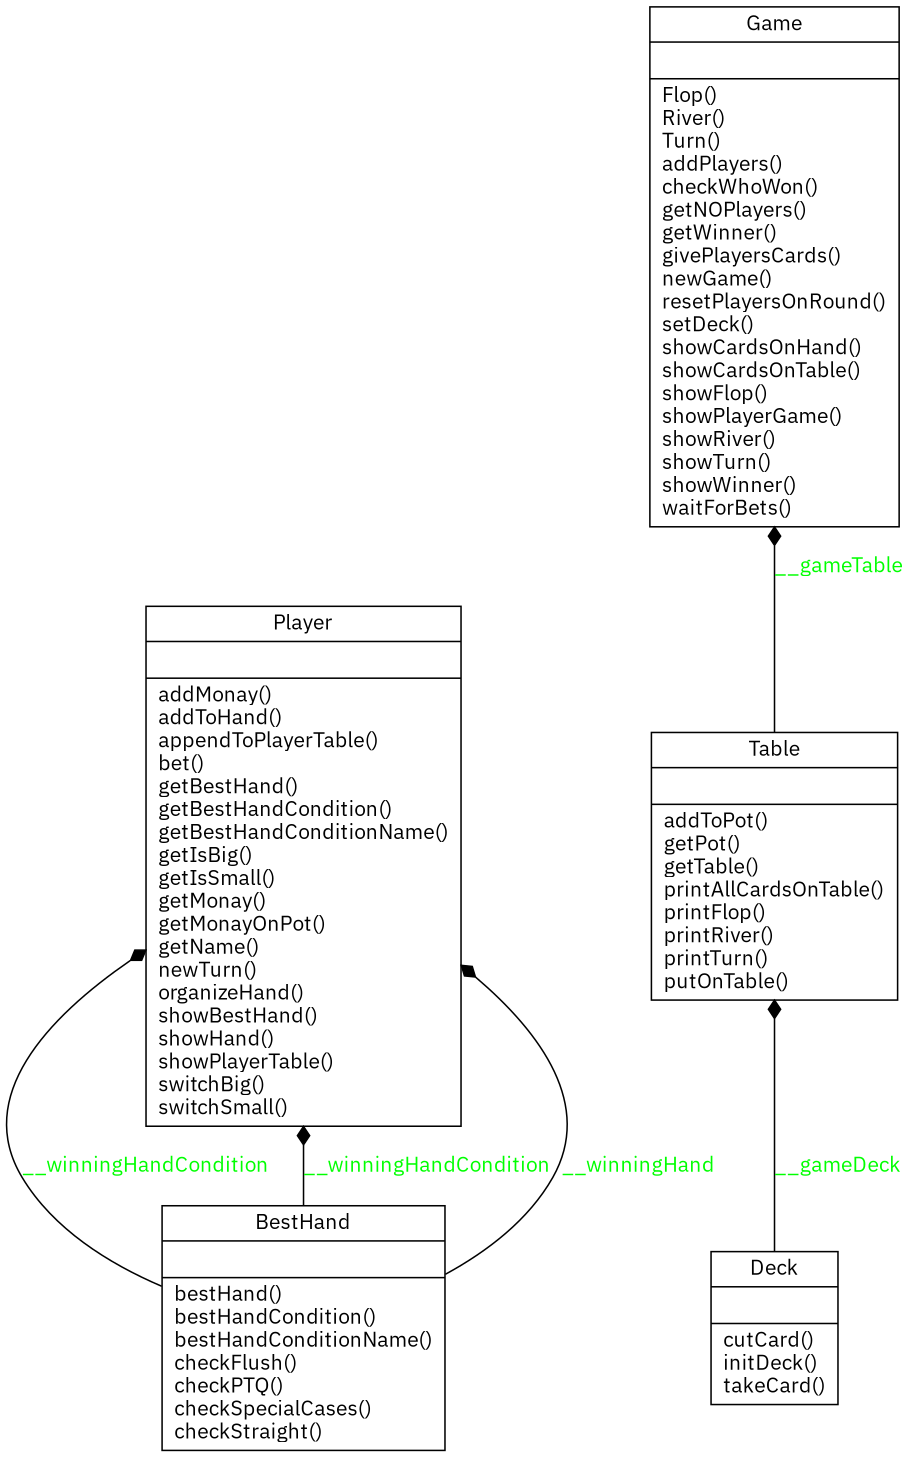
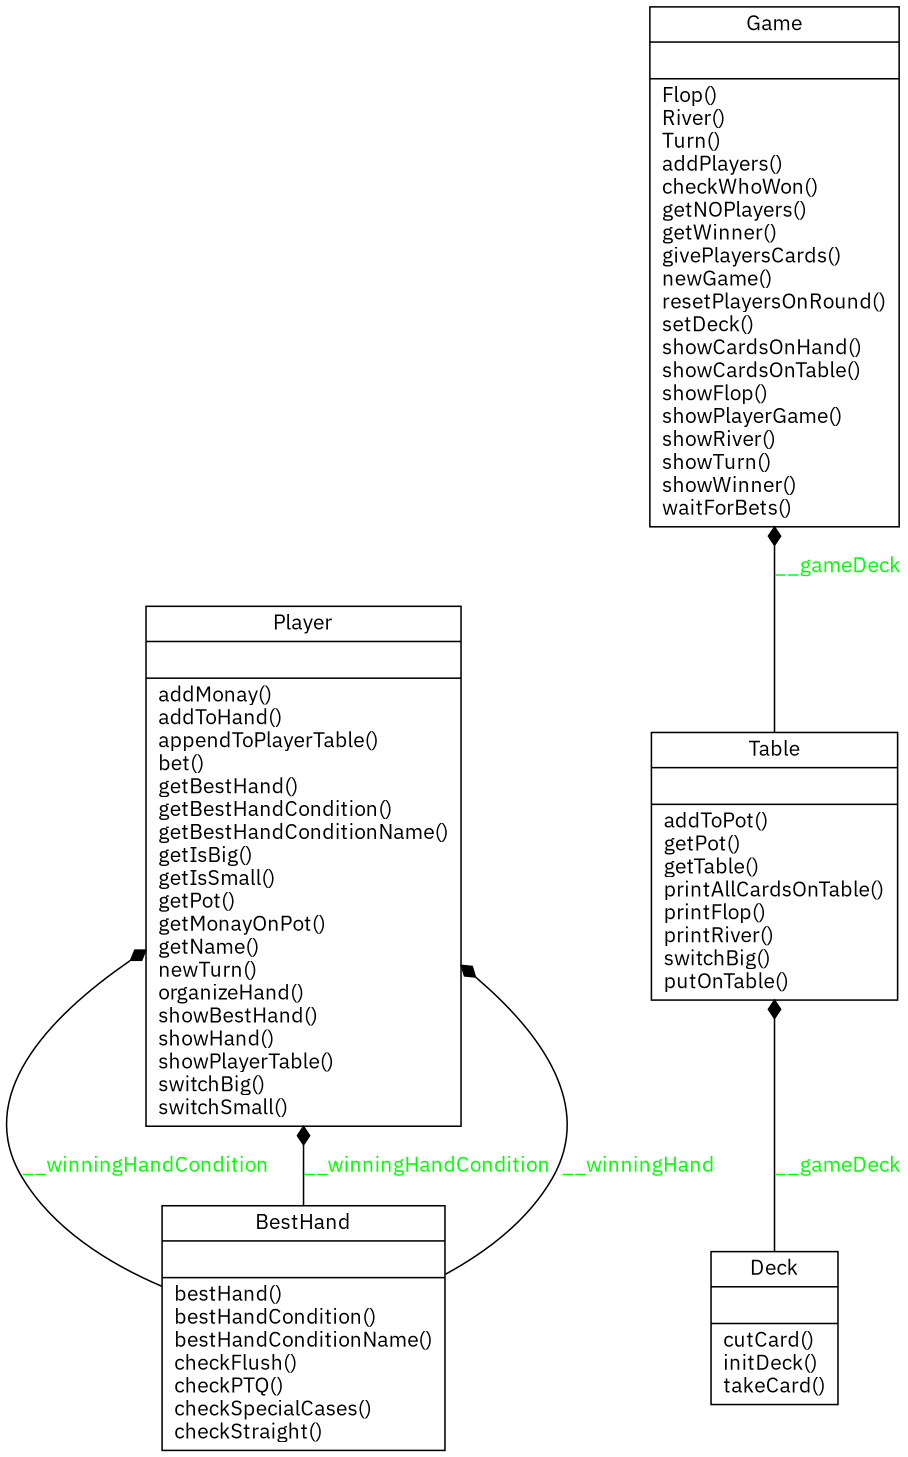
(839, 567) -> (838, 567)
(213, 901) -> (197, 901)
(716, 959) -> (717, 959)
